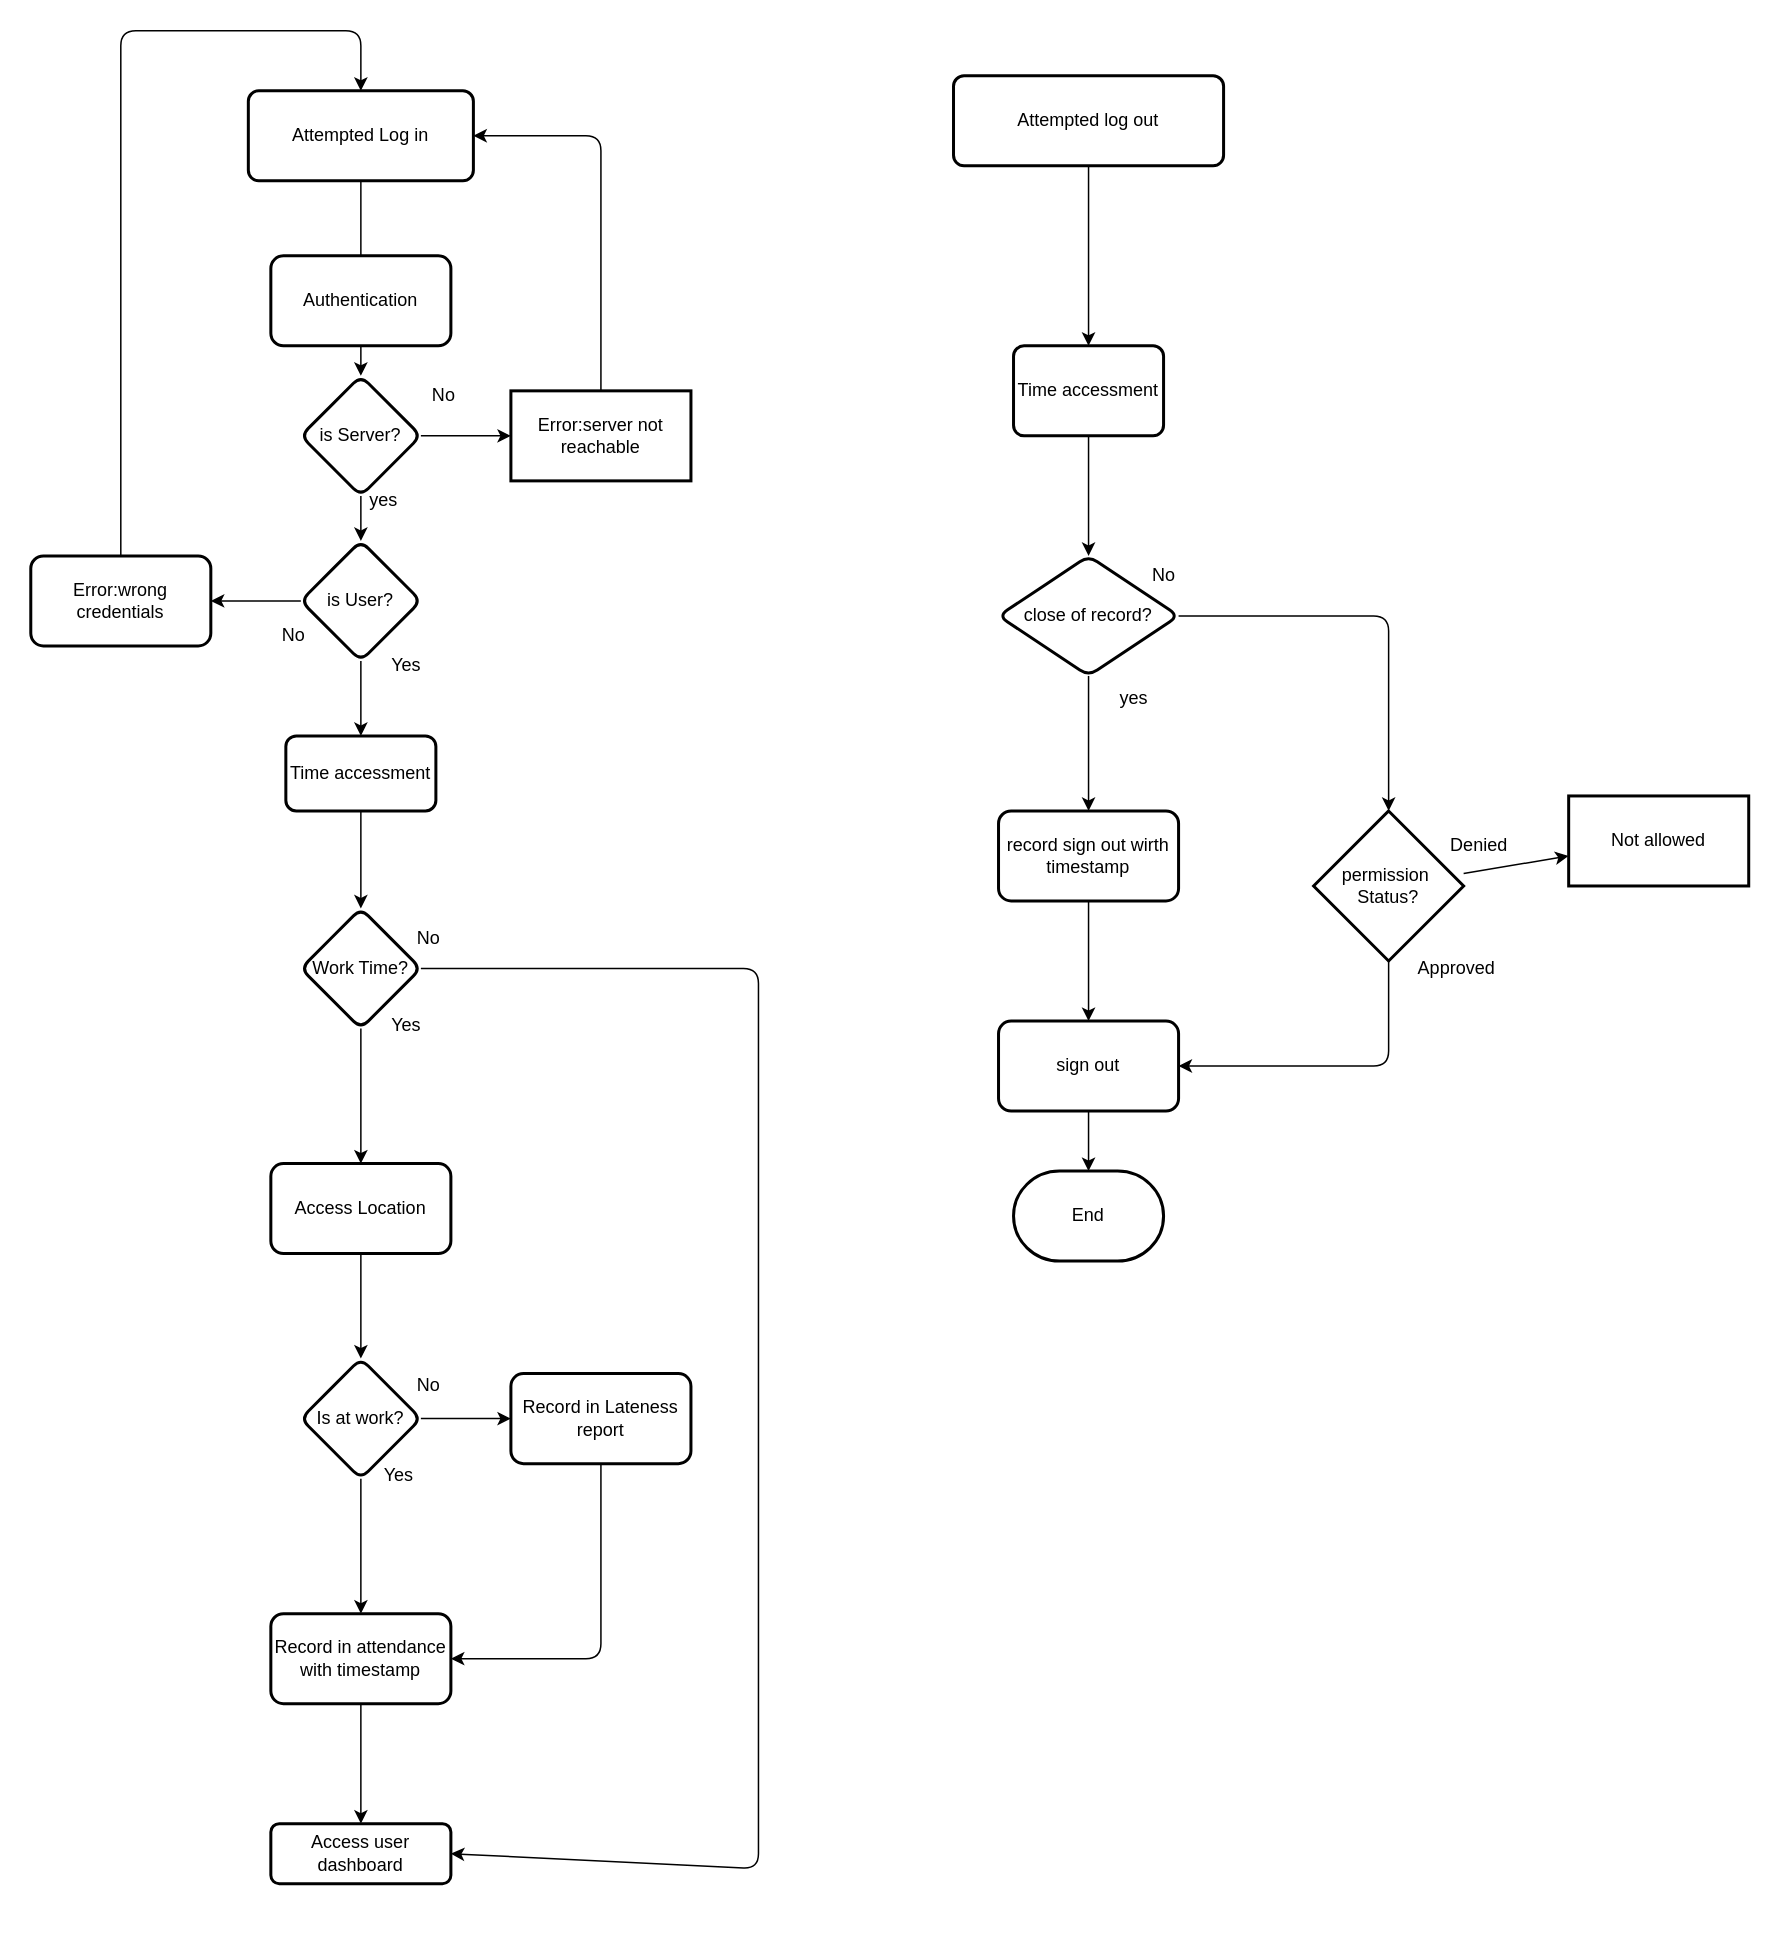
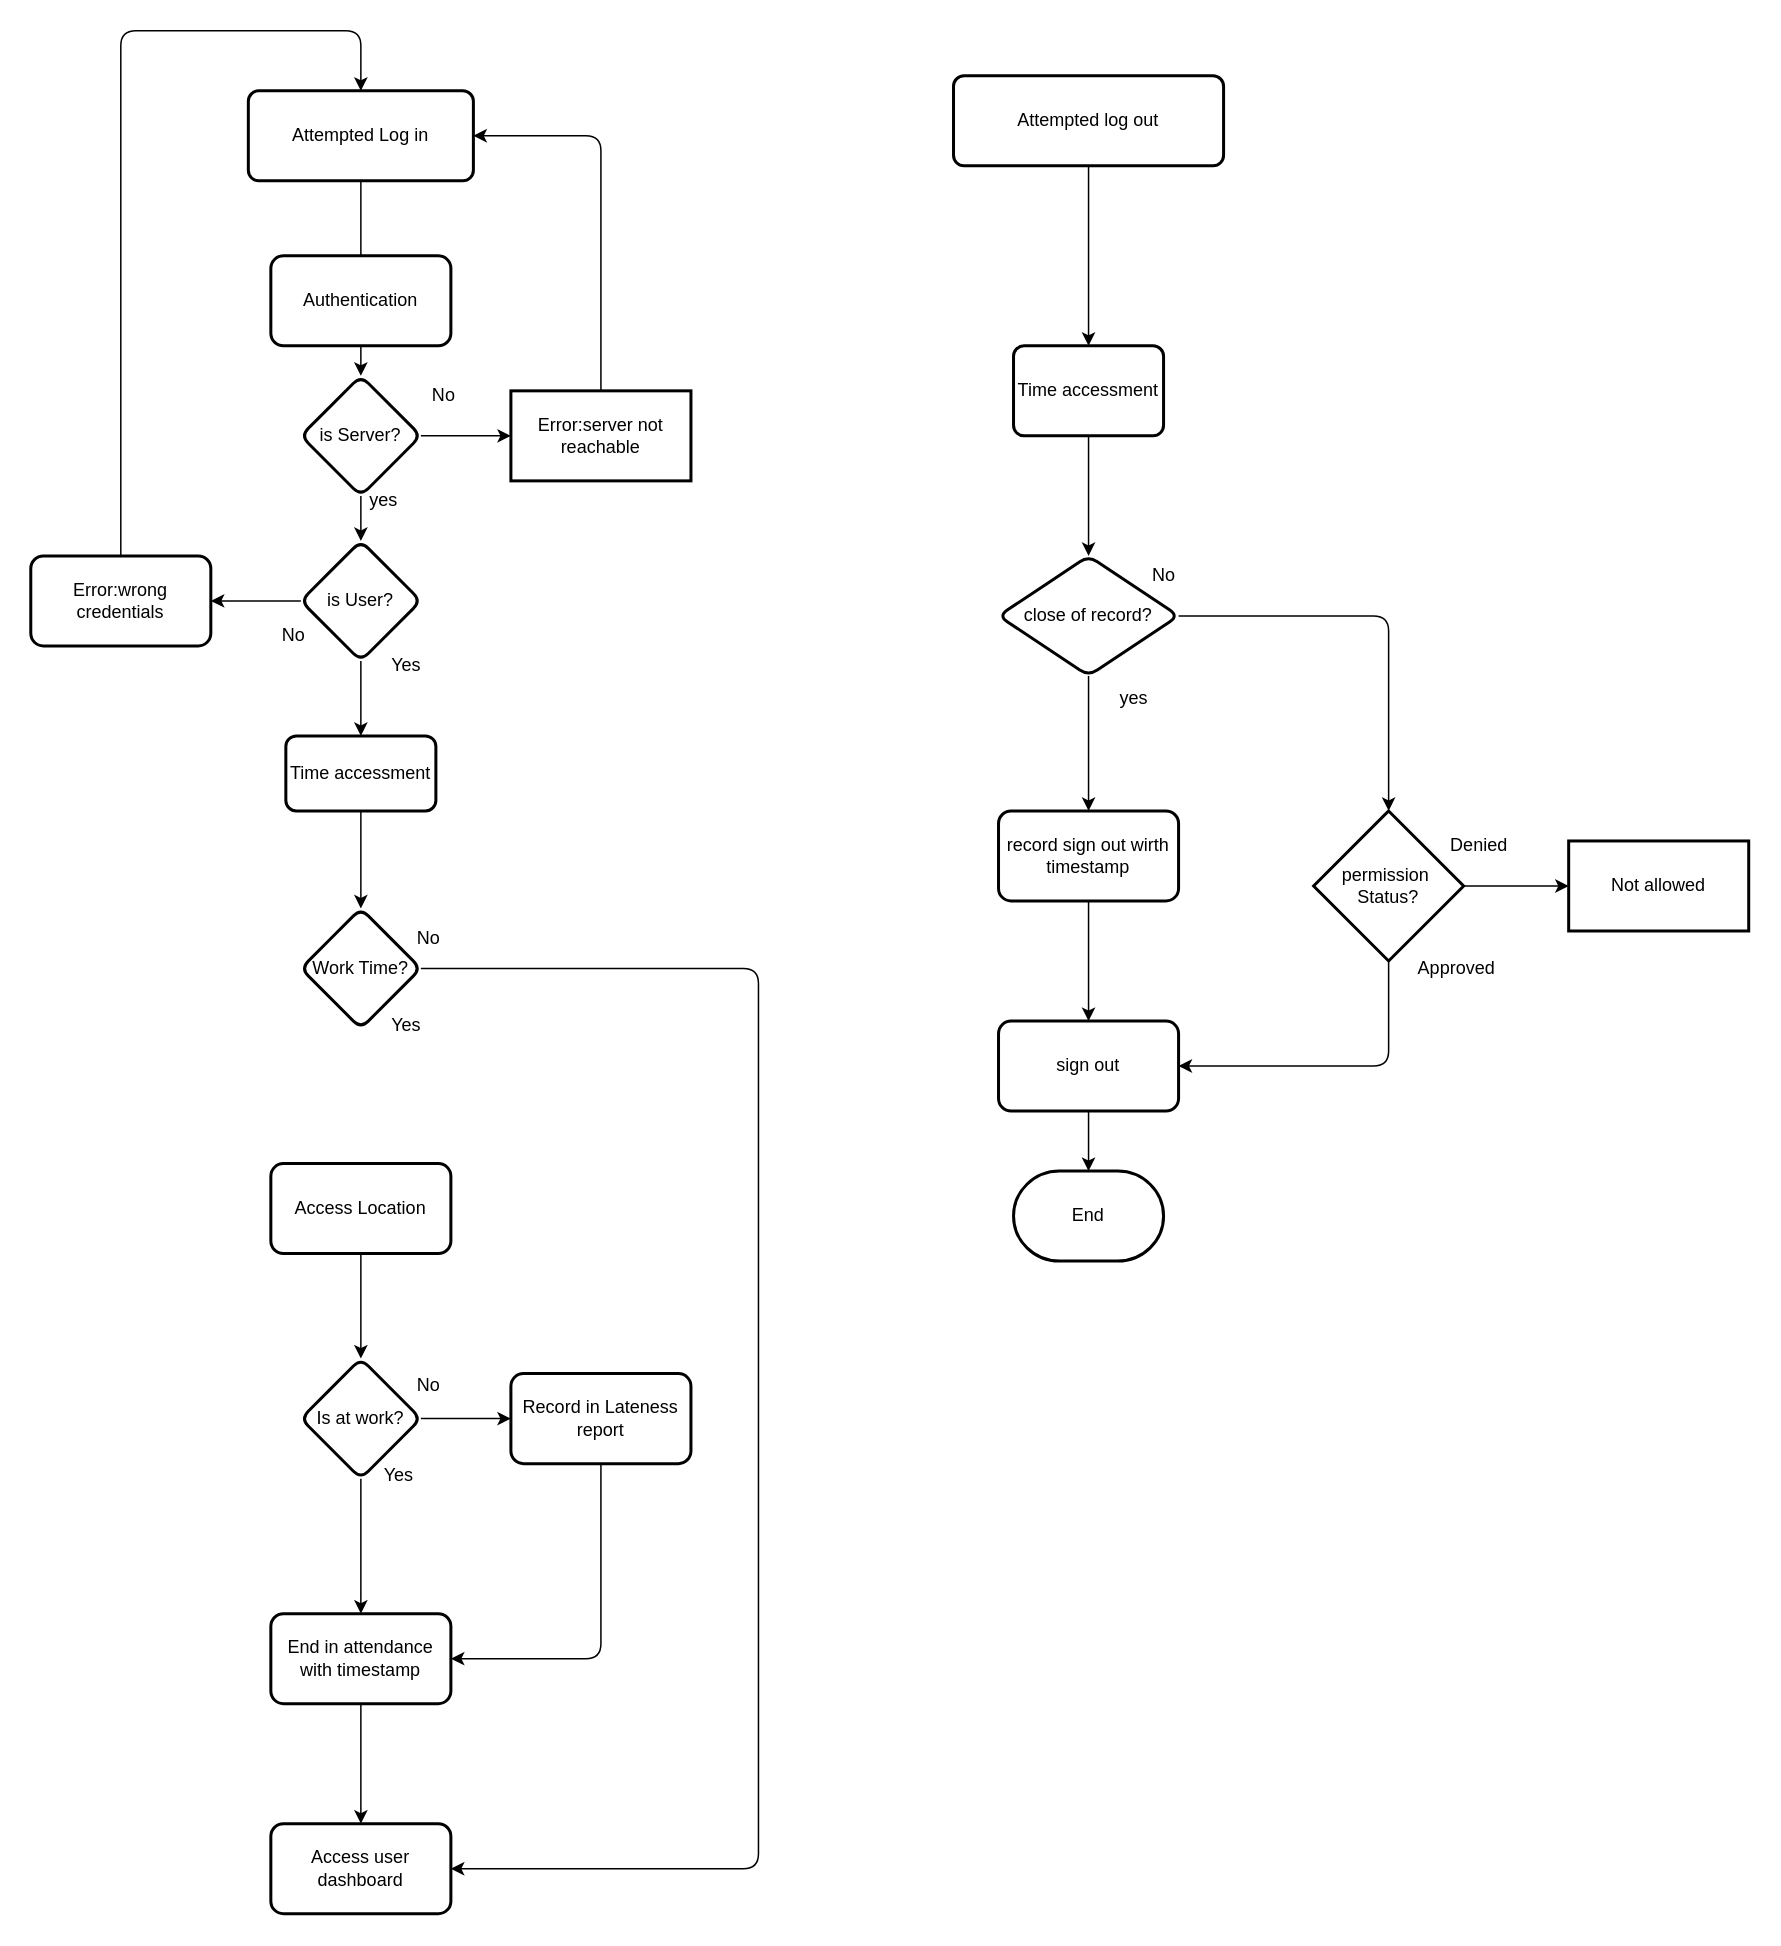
(1658, 841) -> (1658, 886)
(361, 1090) -> none
(361, 1658) -> (361, 1658)
(361, 1853) -> (361, 1868)
